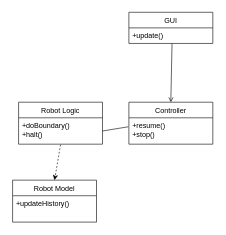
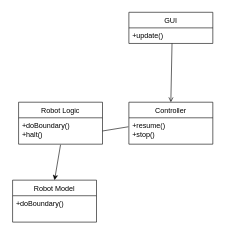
(58, 161) -> (58, 161)
(47, 204) -> (42, 204)
